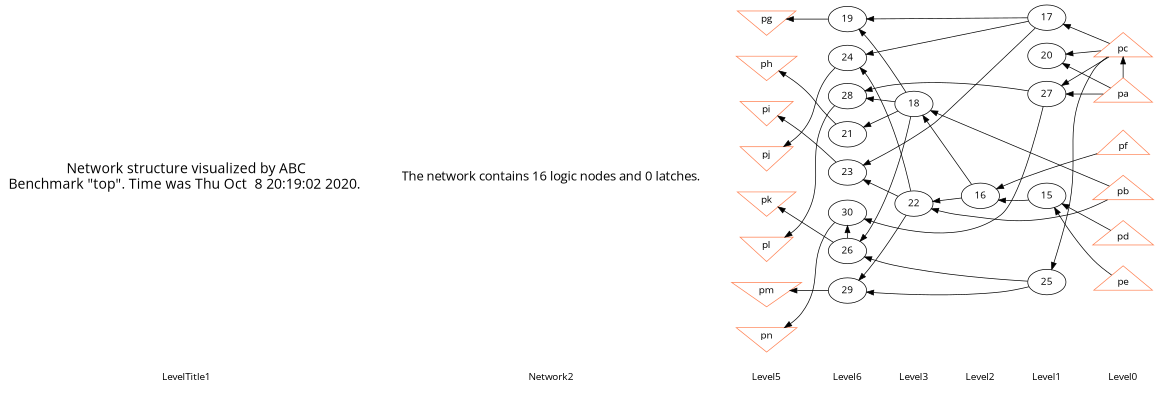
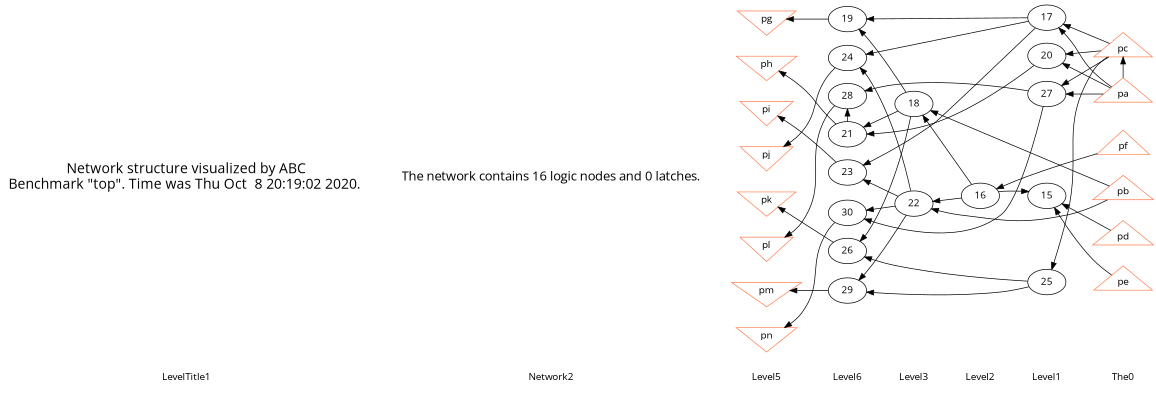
none -> (1085, 62)
(886, 101) -> (847, 119)
none -> (959, 113)
(1017, 201) -> (1010, 191)
(847, 236) -> (886, 207)
(1123, 378) -> (1123, 378)
